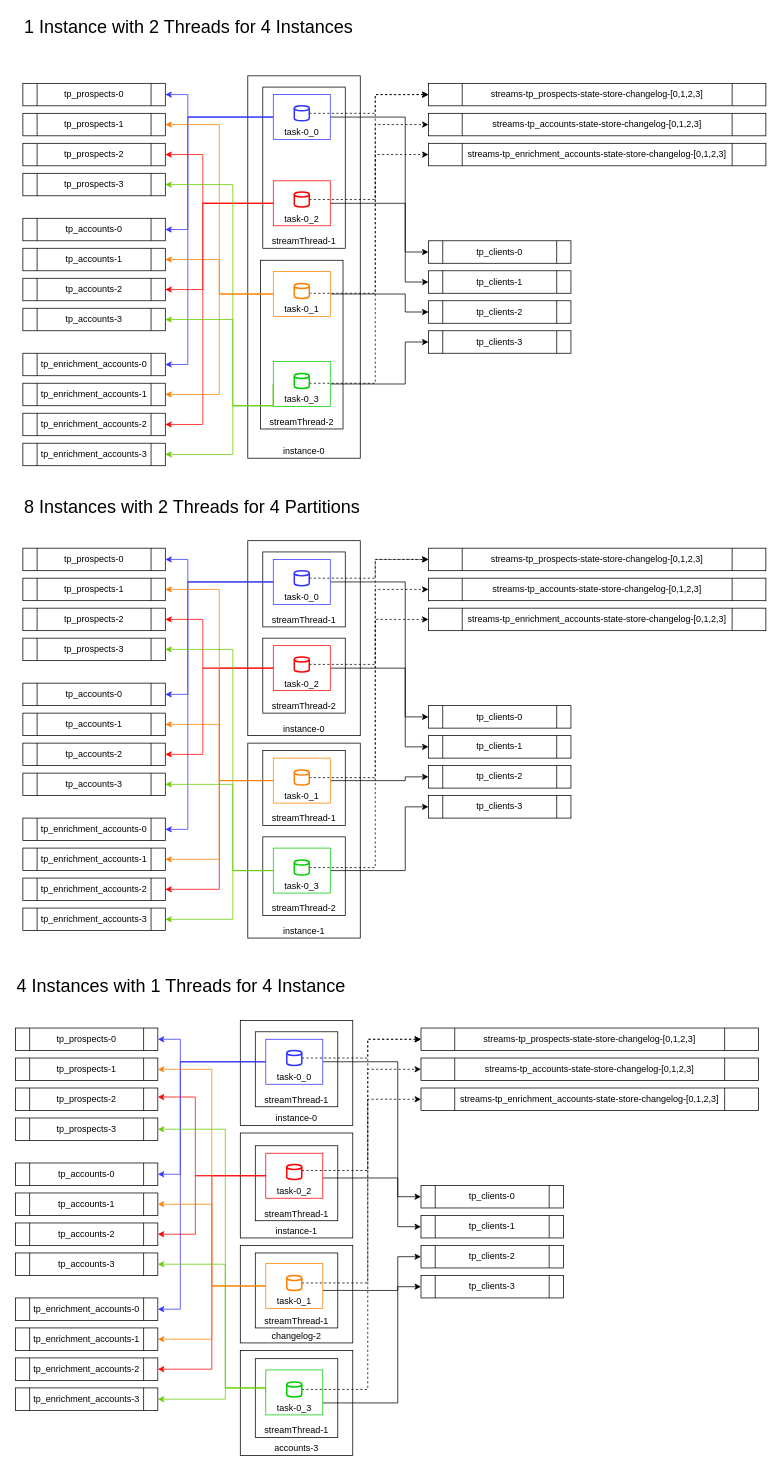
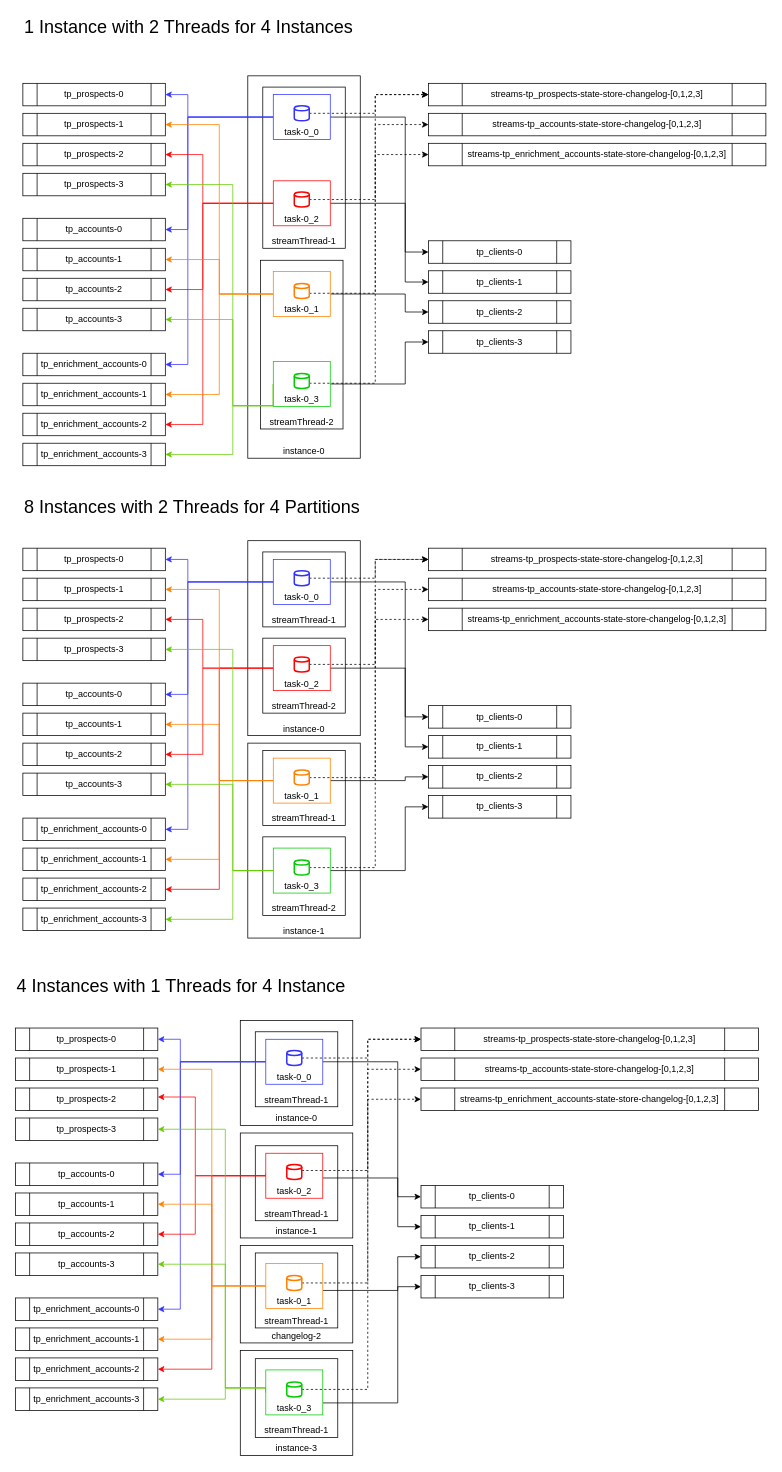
(297, 1448) -> (297, 1448)
